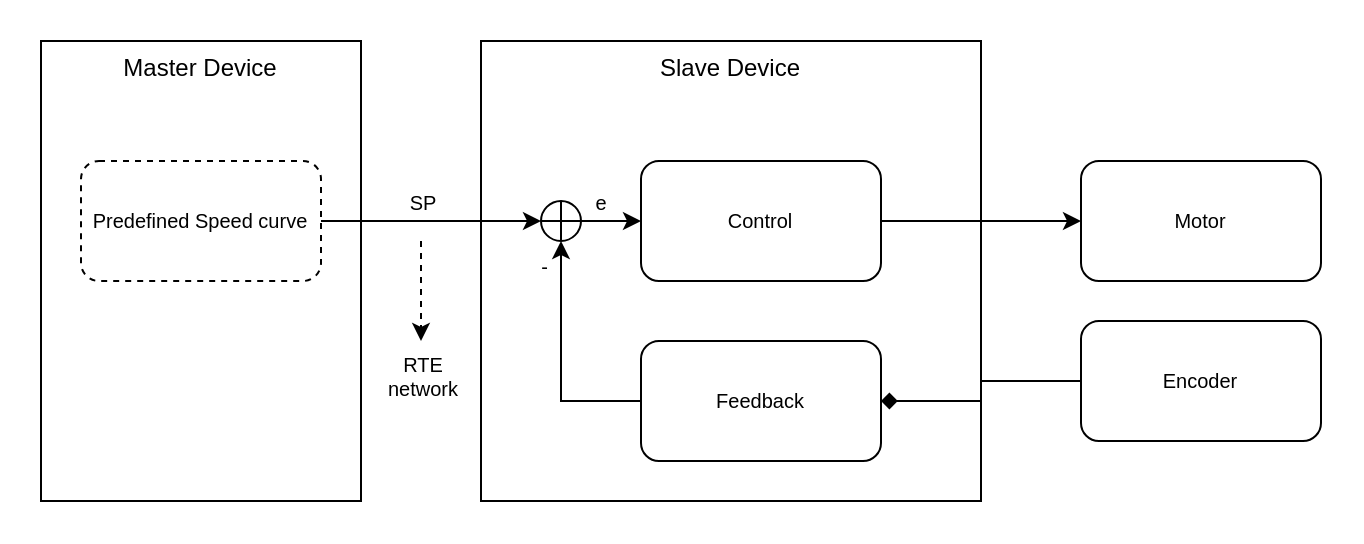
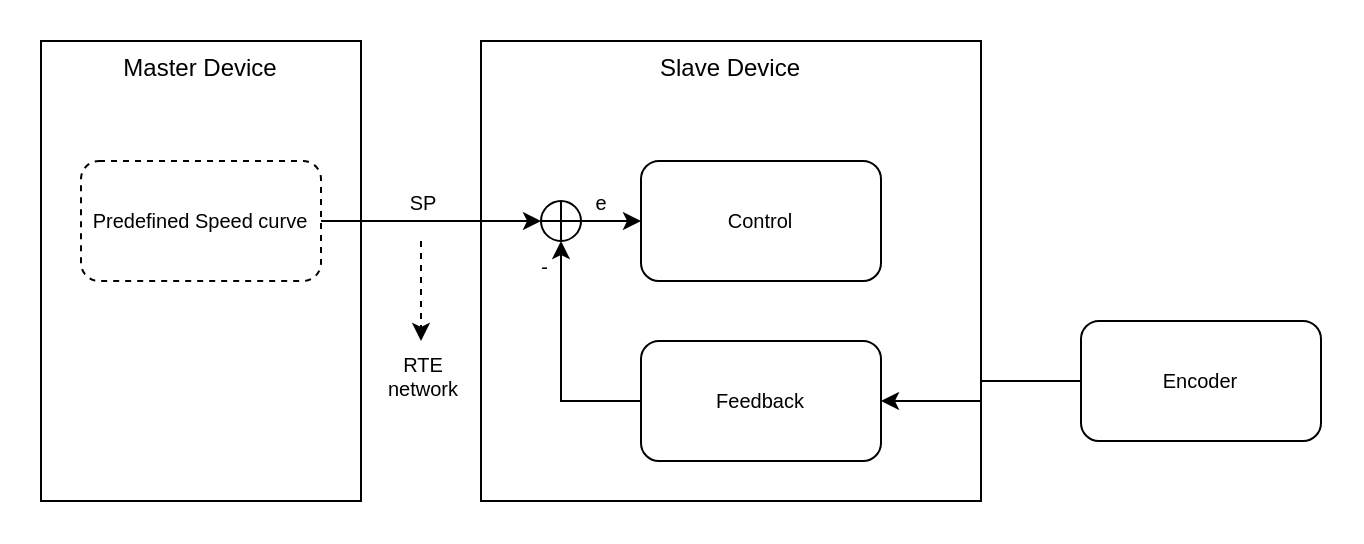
(974, 221) -> none
(1201, 221) -> none
(897, 401) -> (896, 401)
